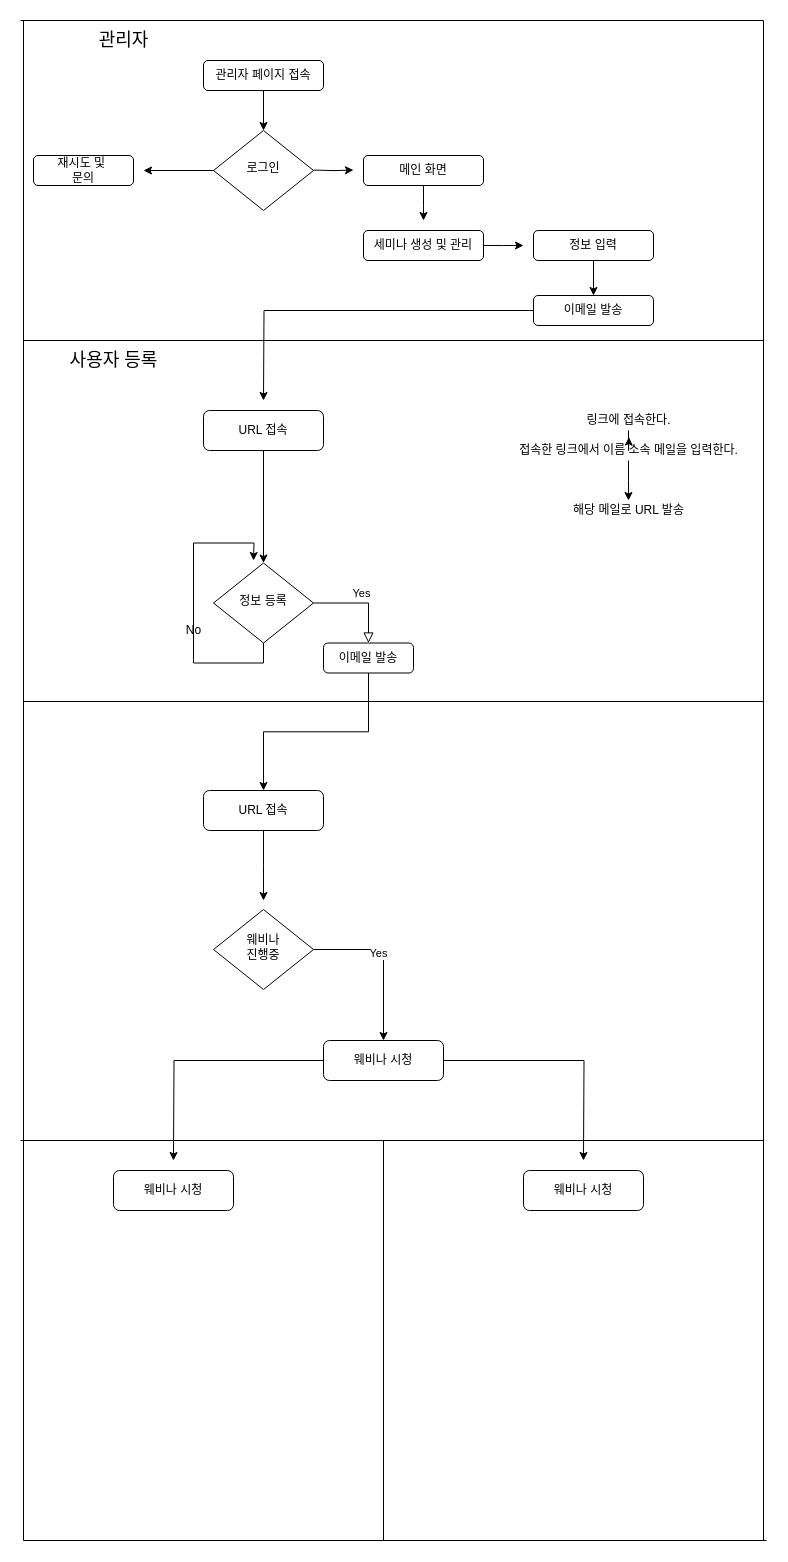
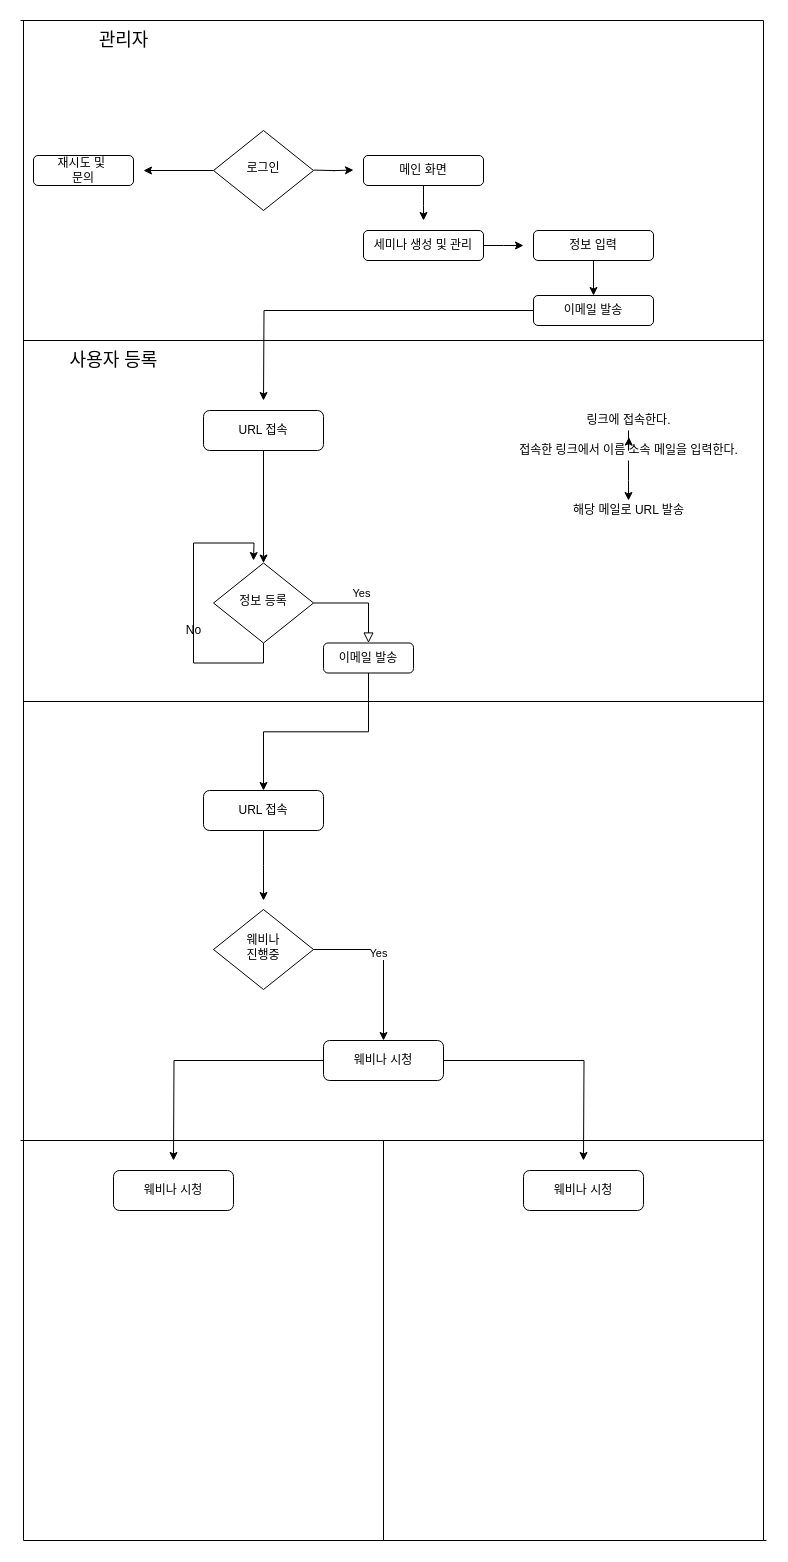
(264, 76) -> none
(264, 107) -> none
